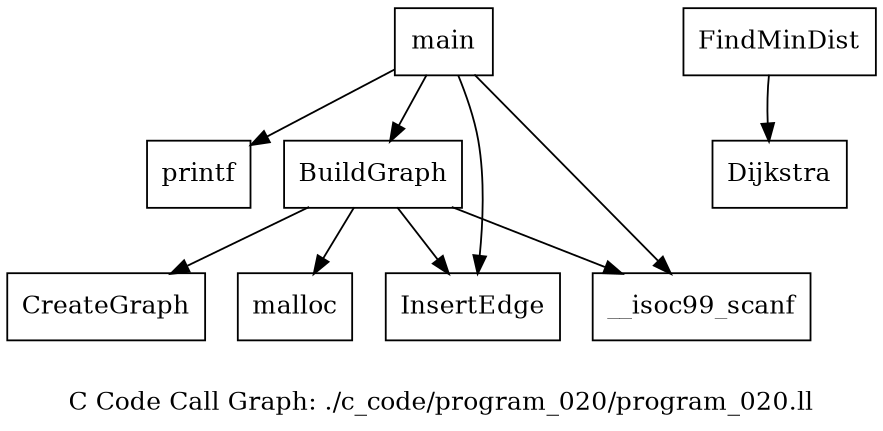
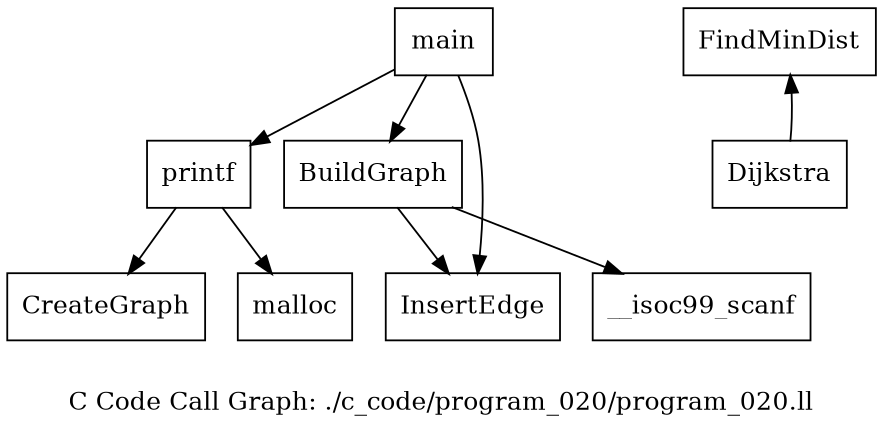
(768, 99) -> (792, 117)
(566, 168) -> none
(339, 233) -> (241, 233)
(248, 236) -> (158, 233)
